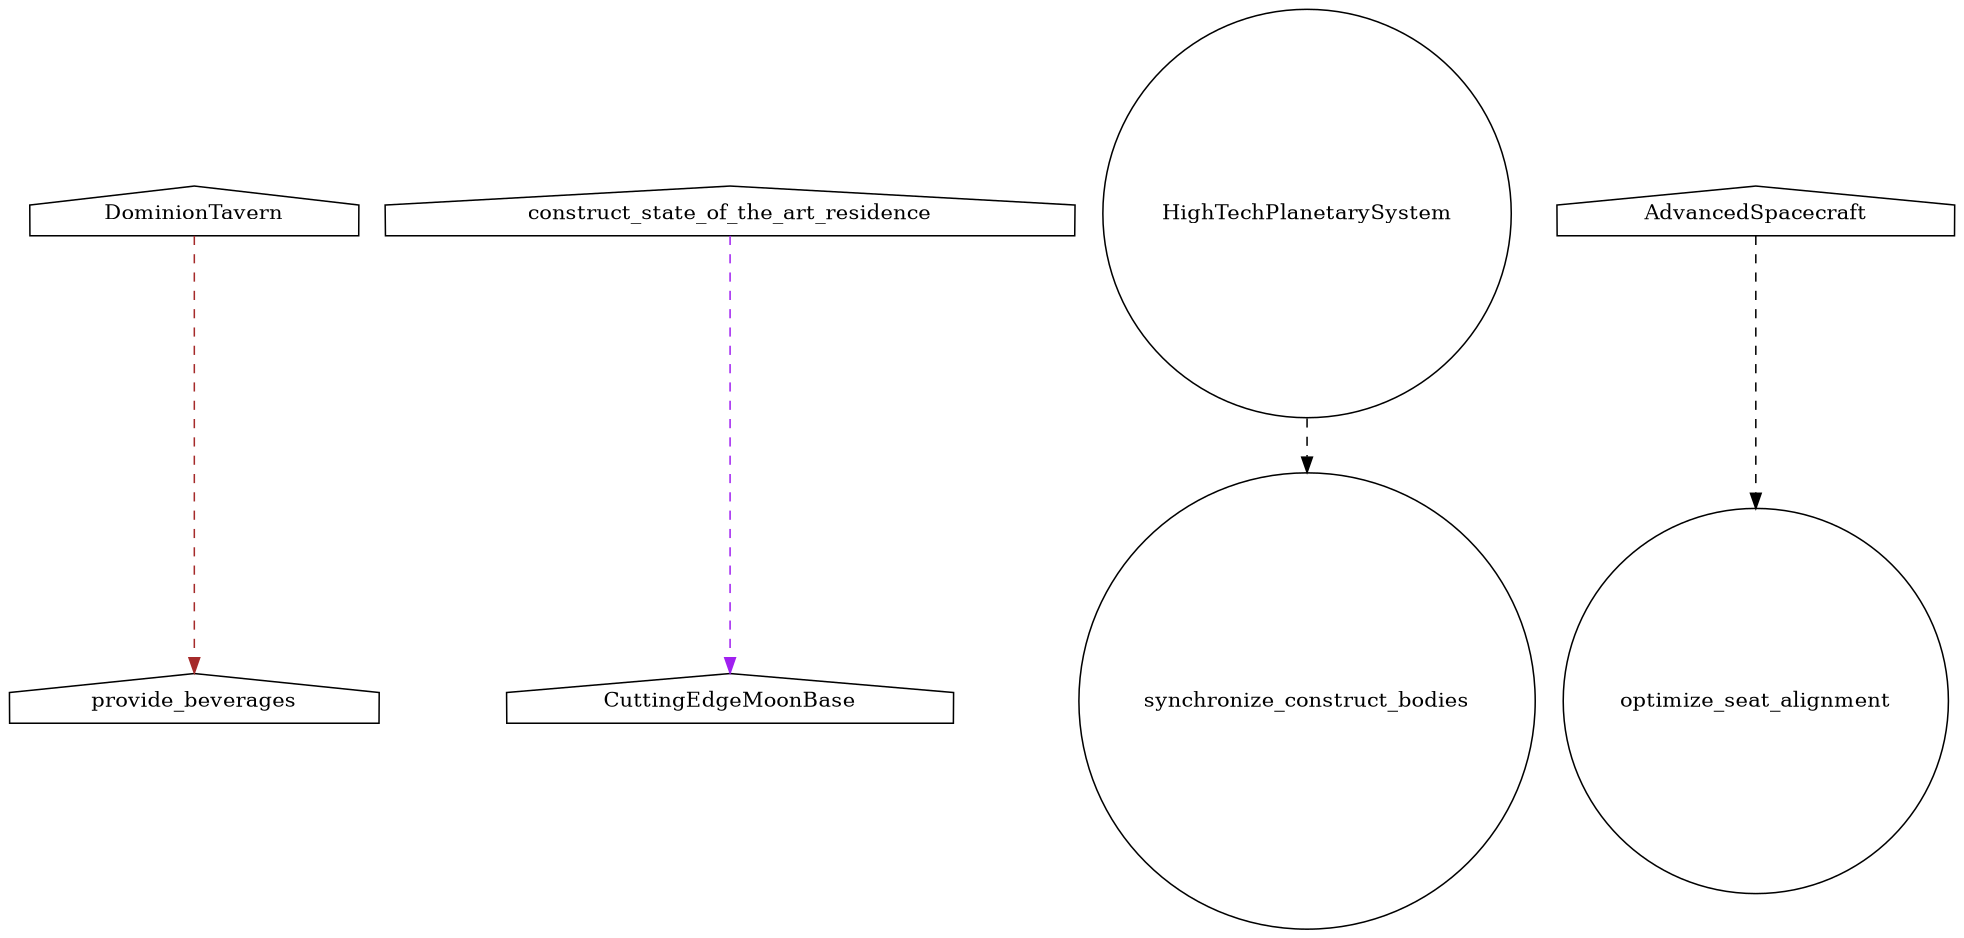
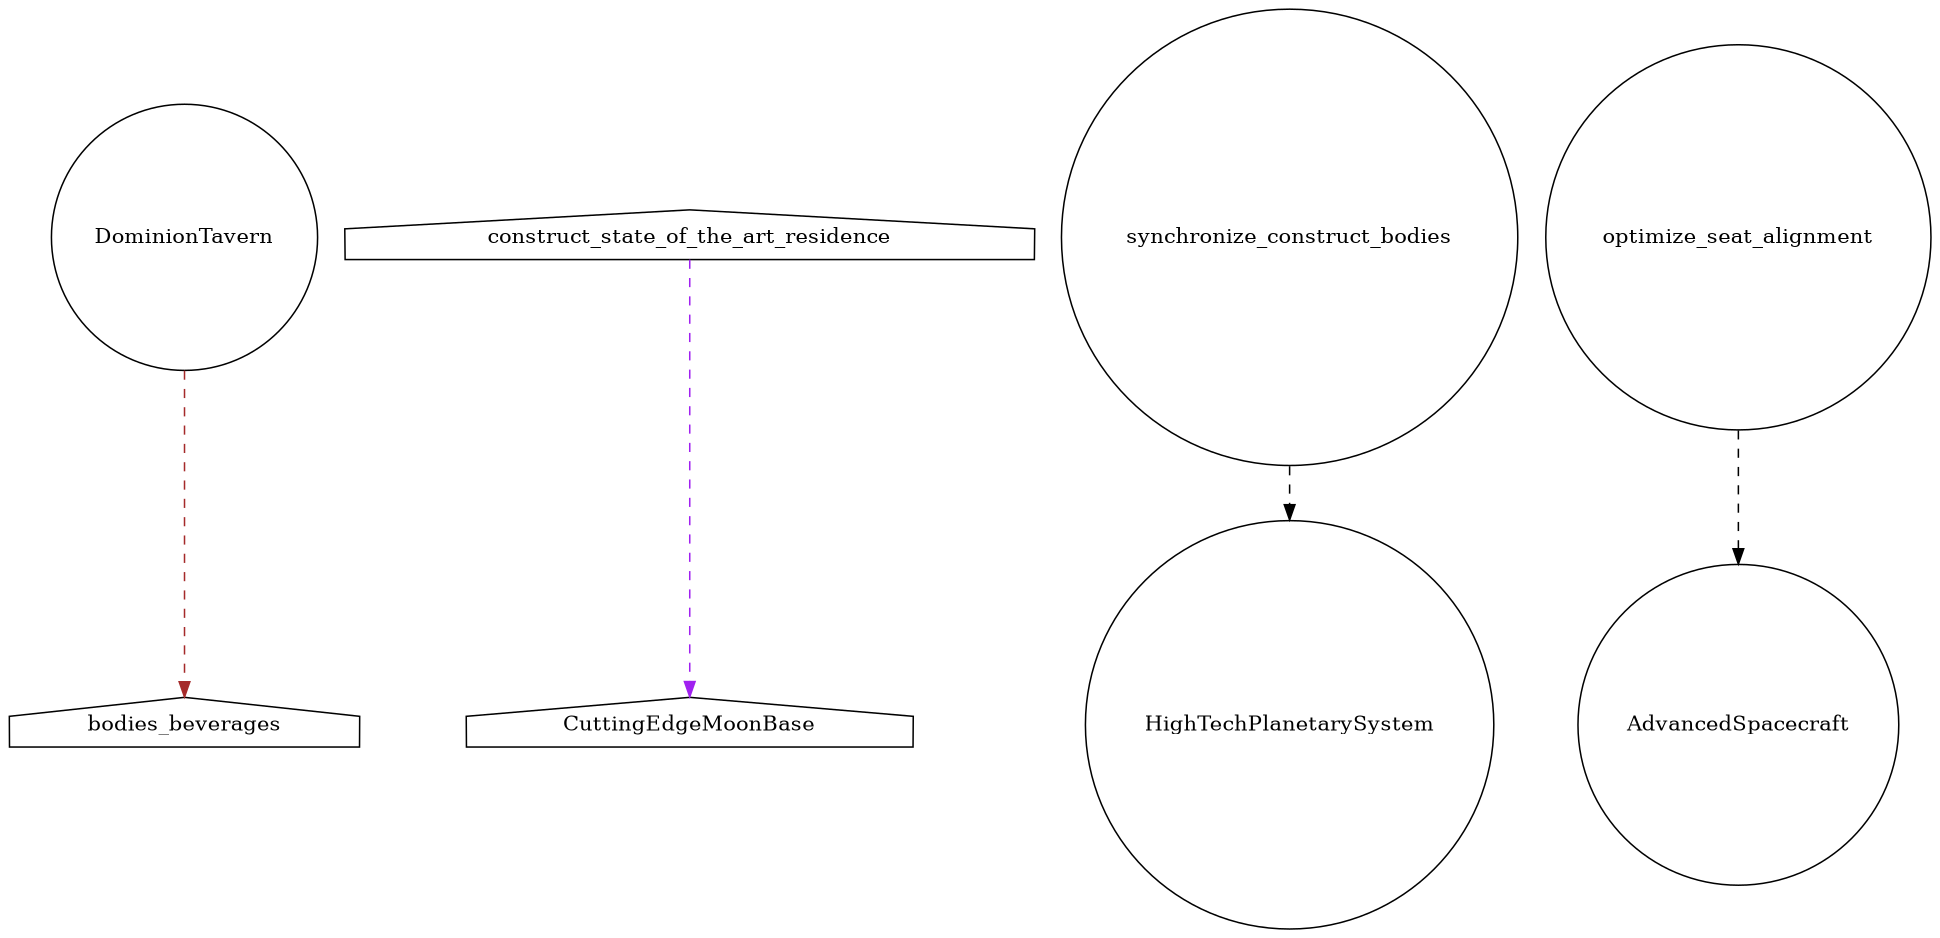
(194, 214) -> (185, 237)
(1756, 214) -> (1738, 725)
(1756, 364) -> (1738, 489)
(1307, 438) -> (1290, 485)
(194, 701) -> (185, 725)
